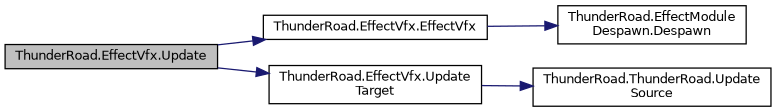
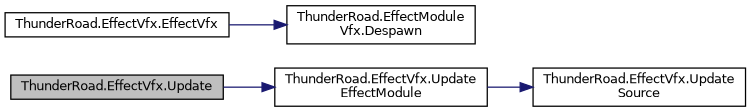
(652, 25) -> (381, 25)
(235, 43) -> none
(375, 85) -> (381, 87)
(652, 87) -> (639, 87)
